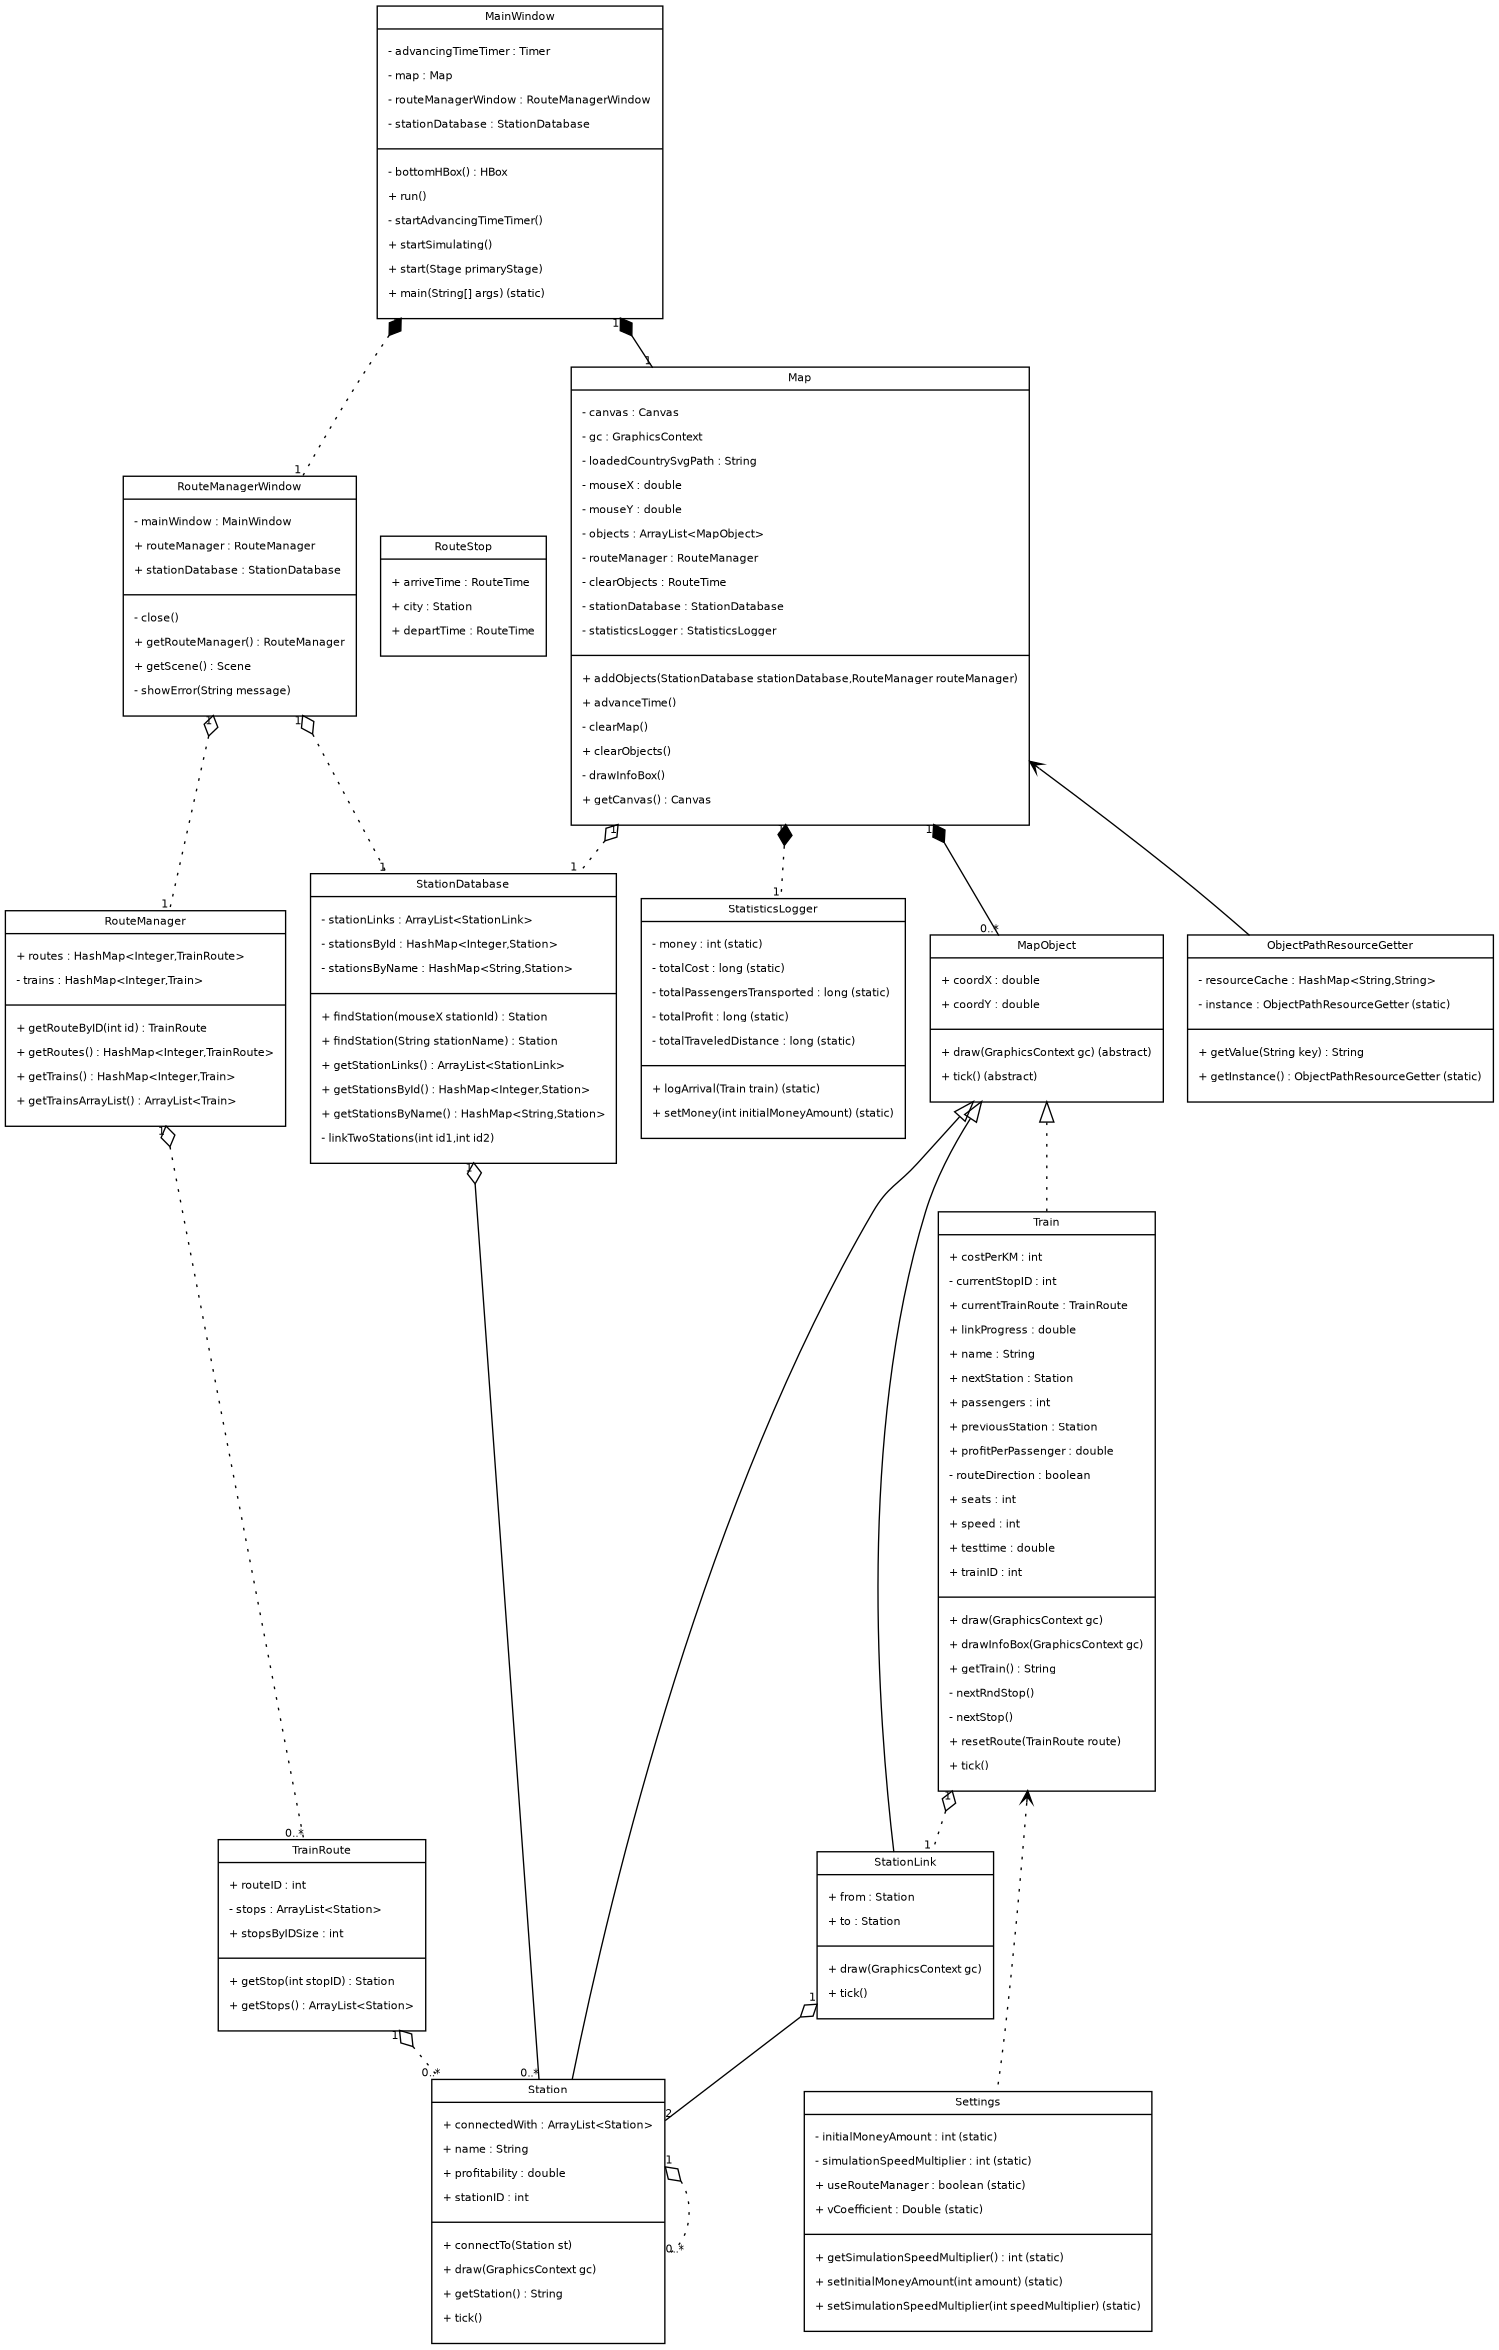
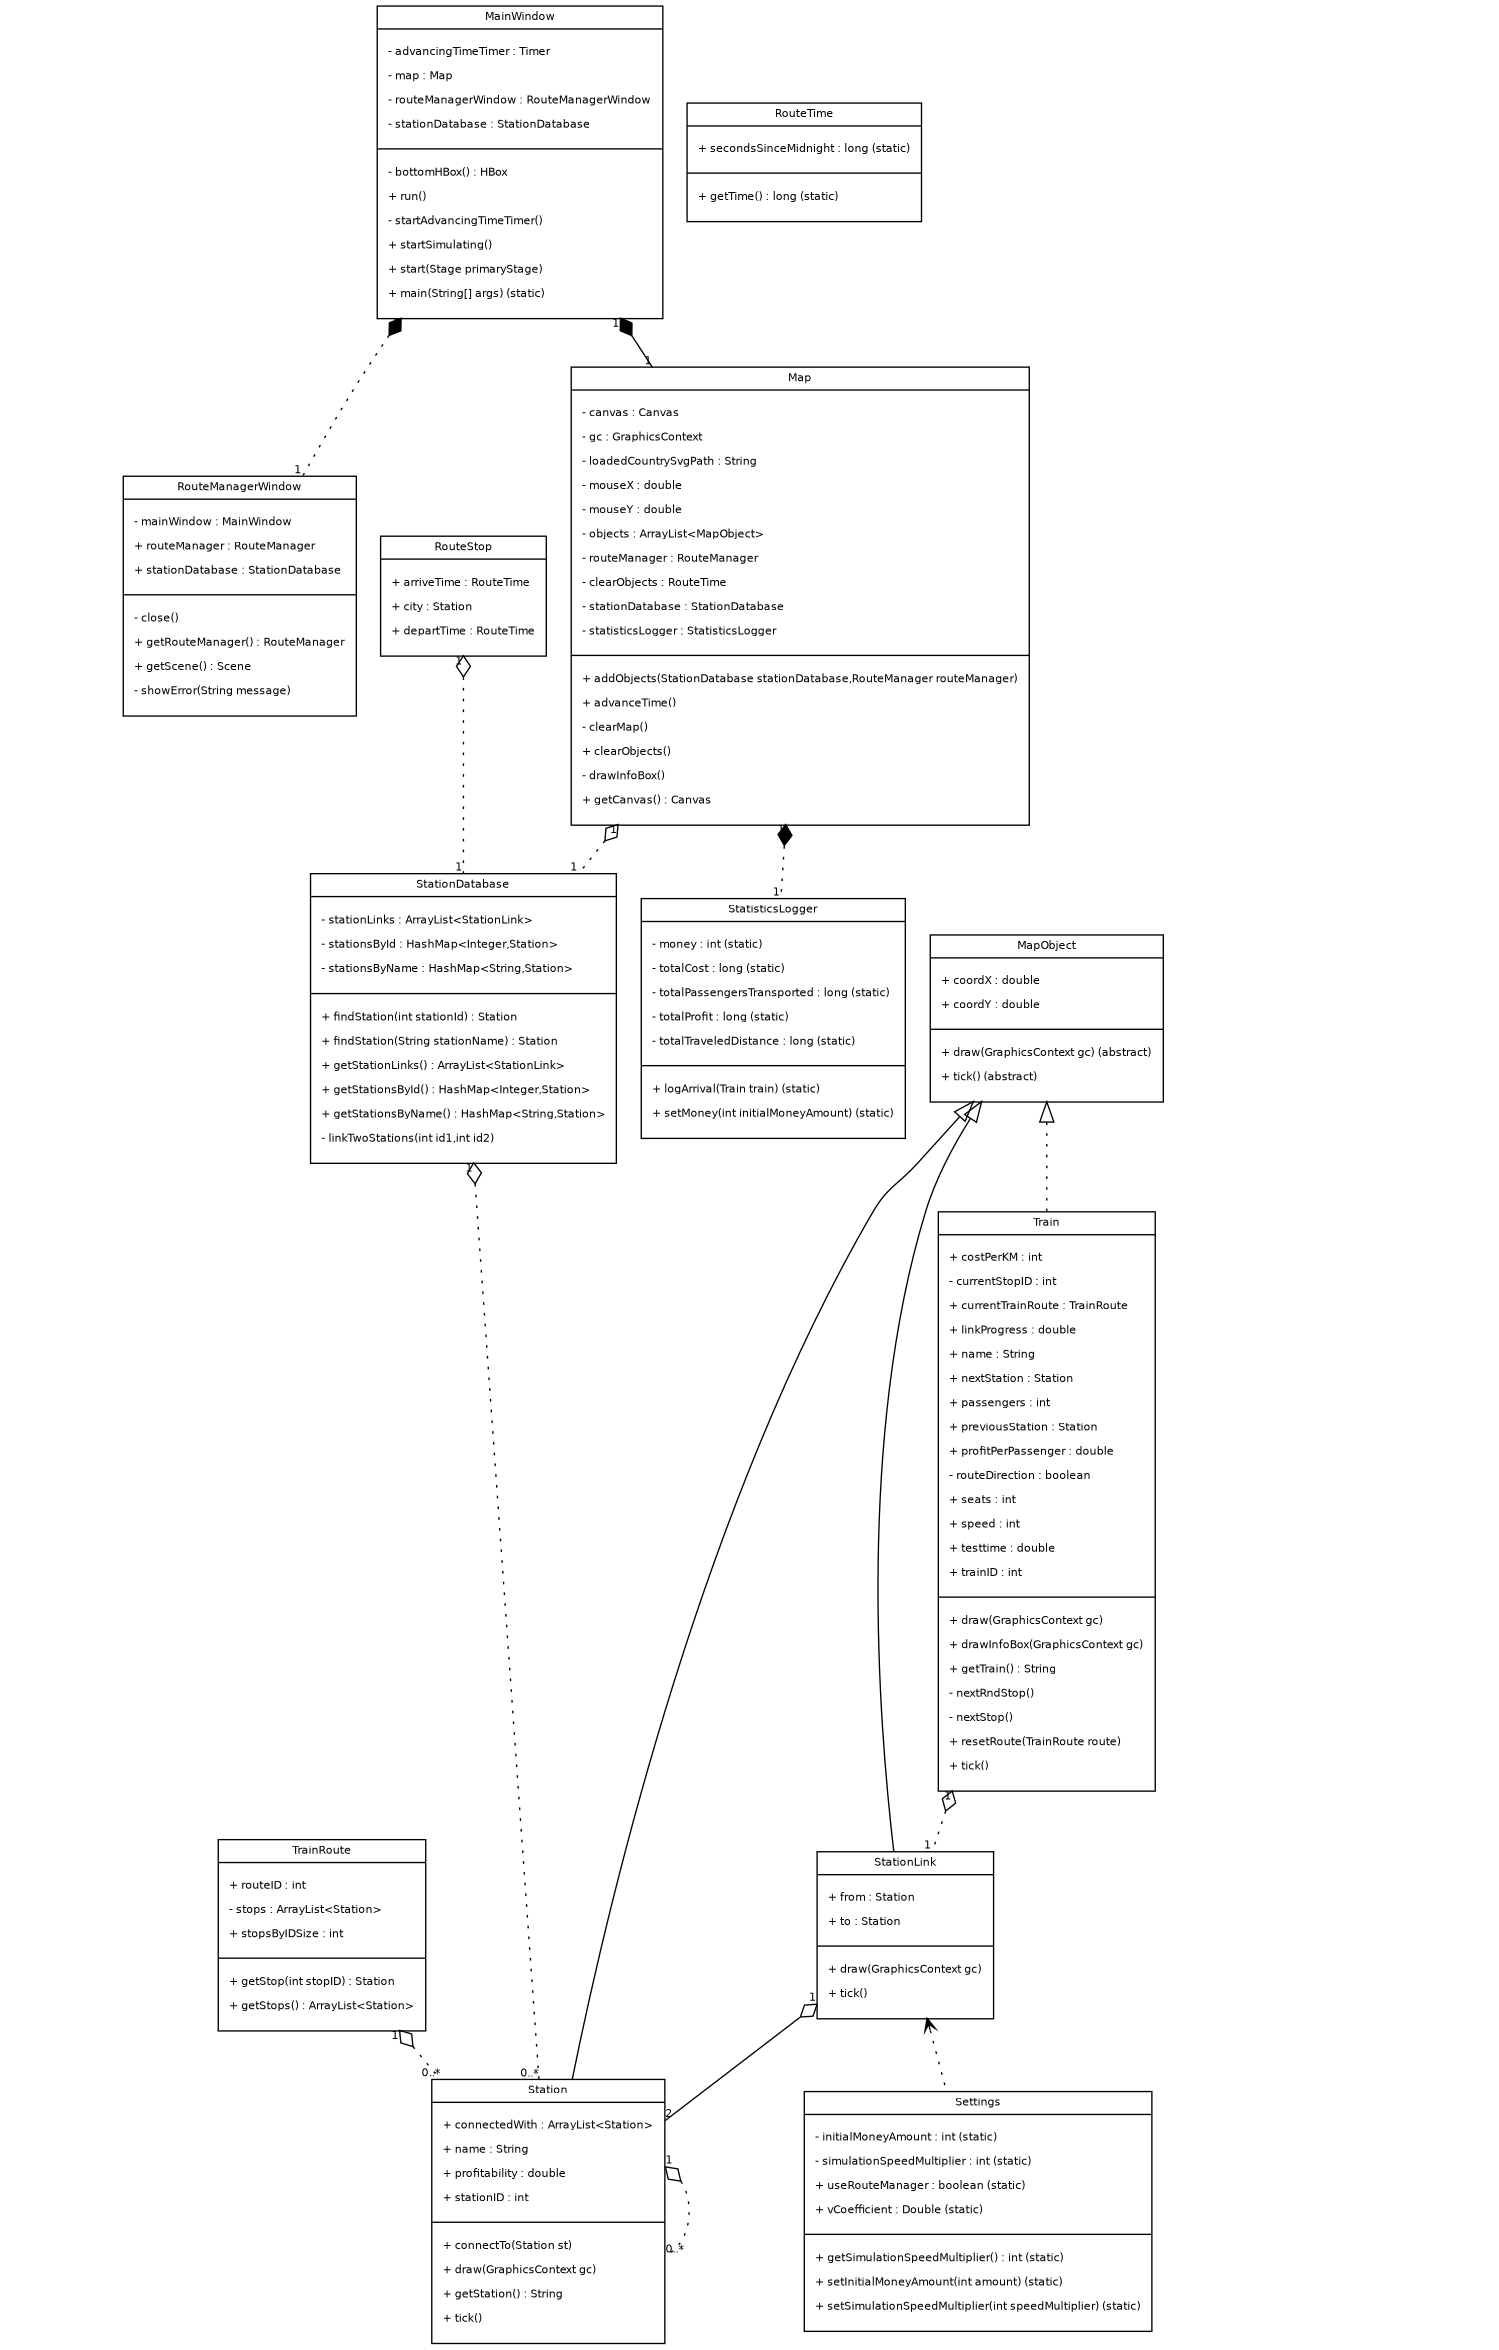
none -> (804, 162)
(350, 804) -> (463, 776)
(972, 889) -> none
(435, 1017) -> (420, 1017)
(146, 1019) -> none
(1340, 1019) -> none
(507, 1632) -> (507, 1632)
(1014, 1948) -> (938, 2061)
